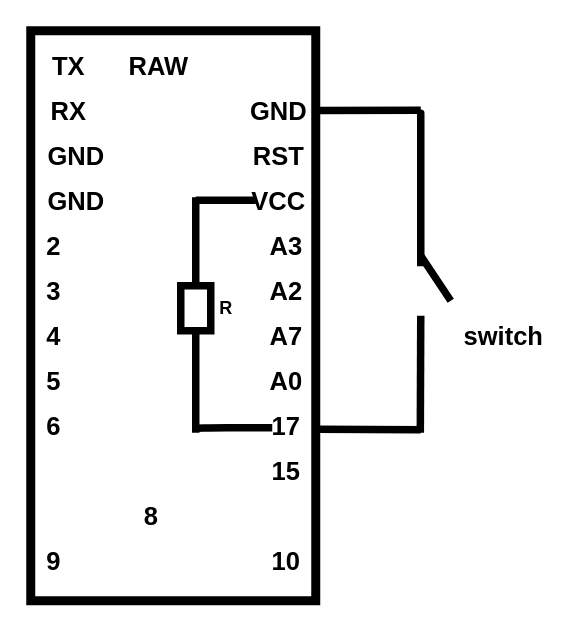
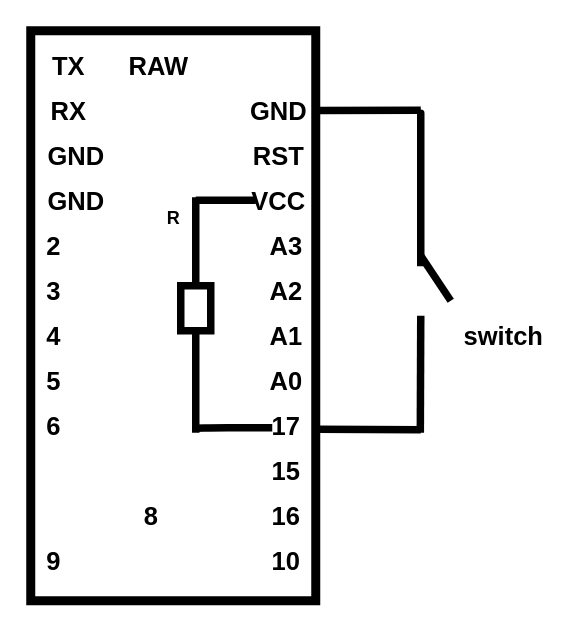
(226, 308) -> (173, 218)
(287, 338) -> (287, 338)
none -> (286, 518)
